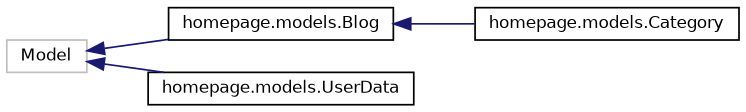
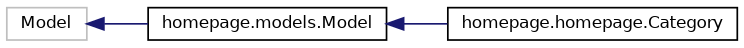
(281, 24) -> (267, 24)
(607, 24) -> (593, 24)
(281, 89) -> none
